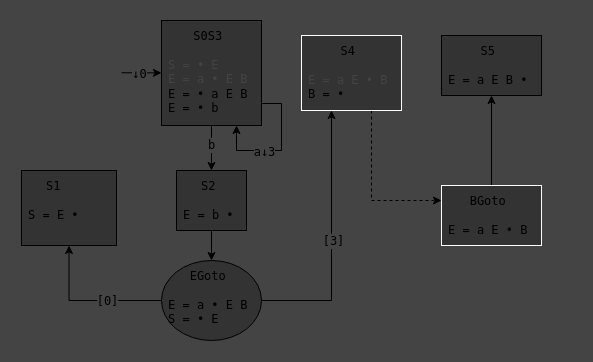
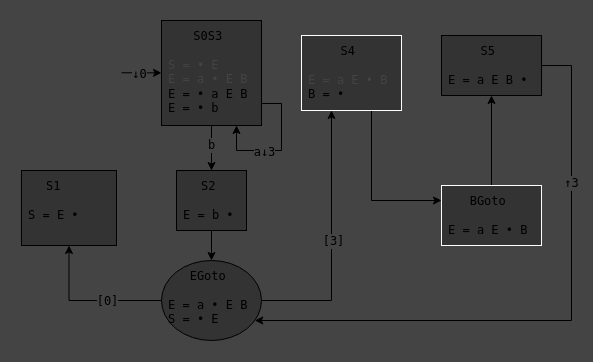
(372, 186) -> (372, 186)
none -> (558, 321)
